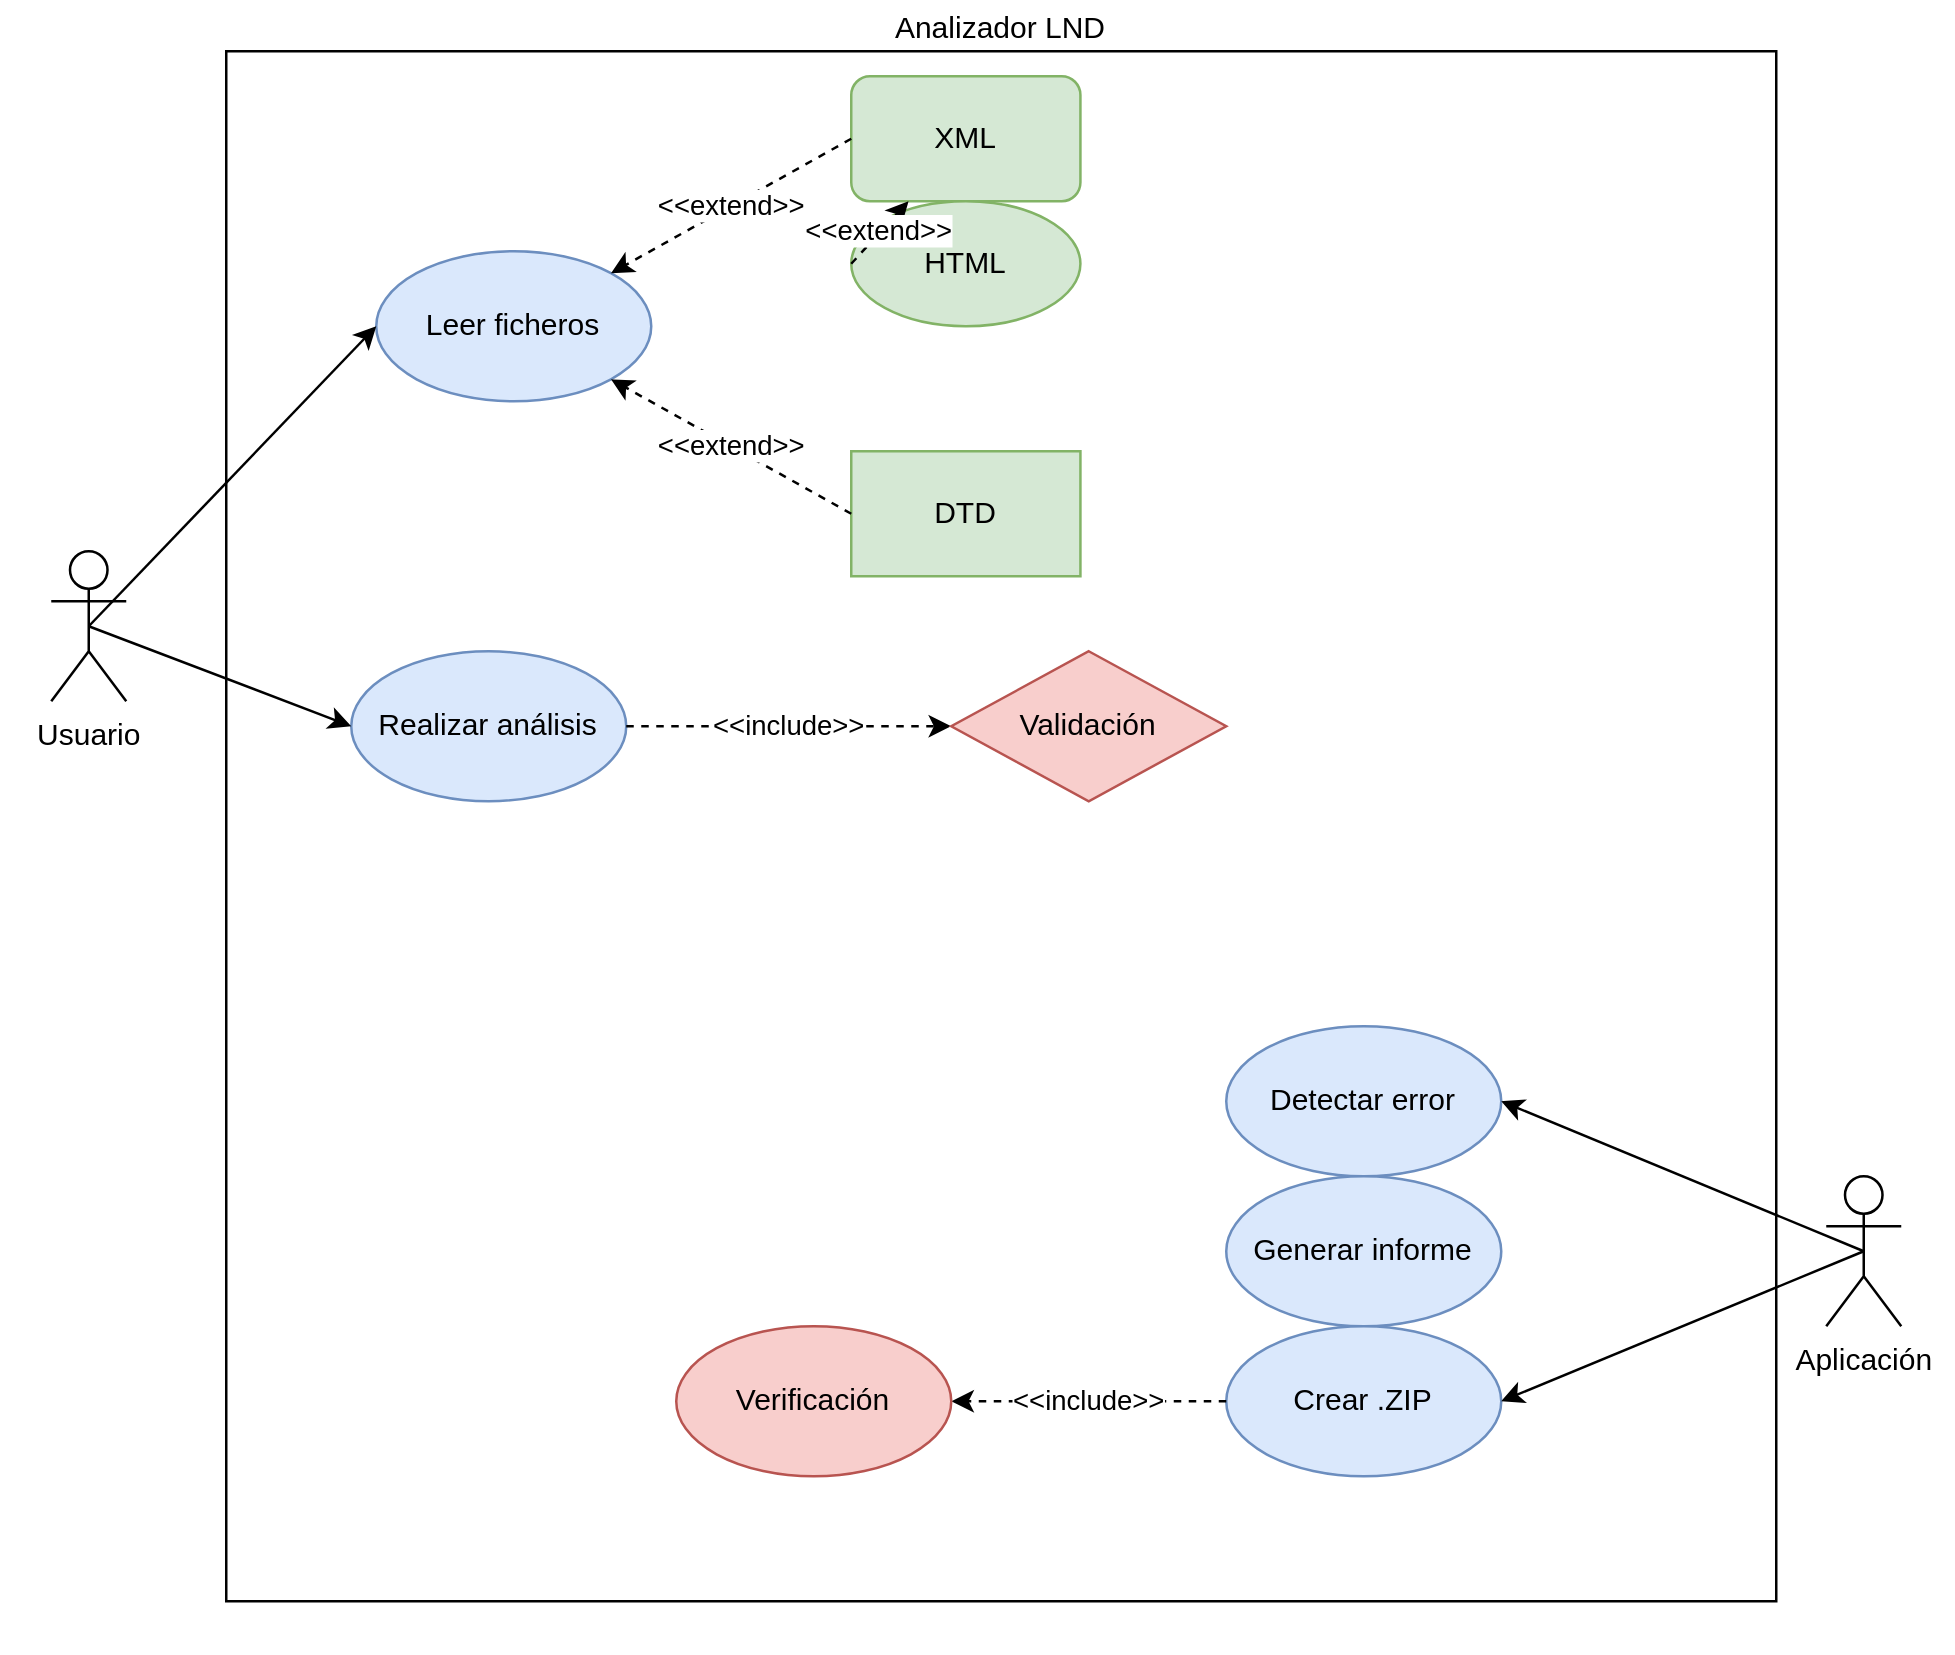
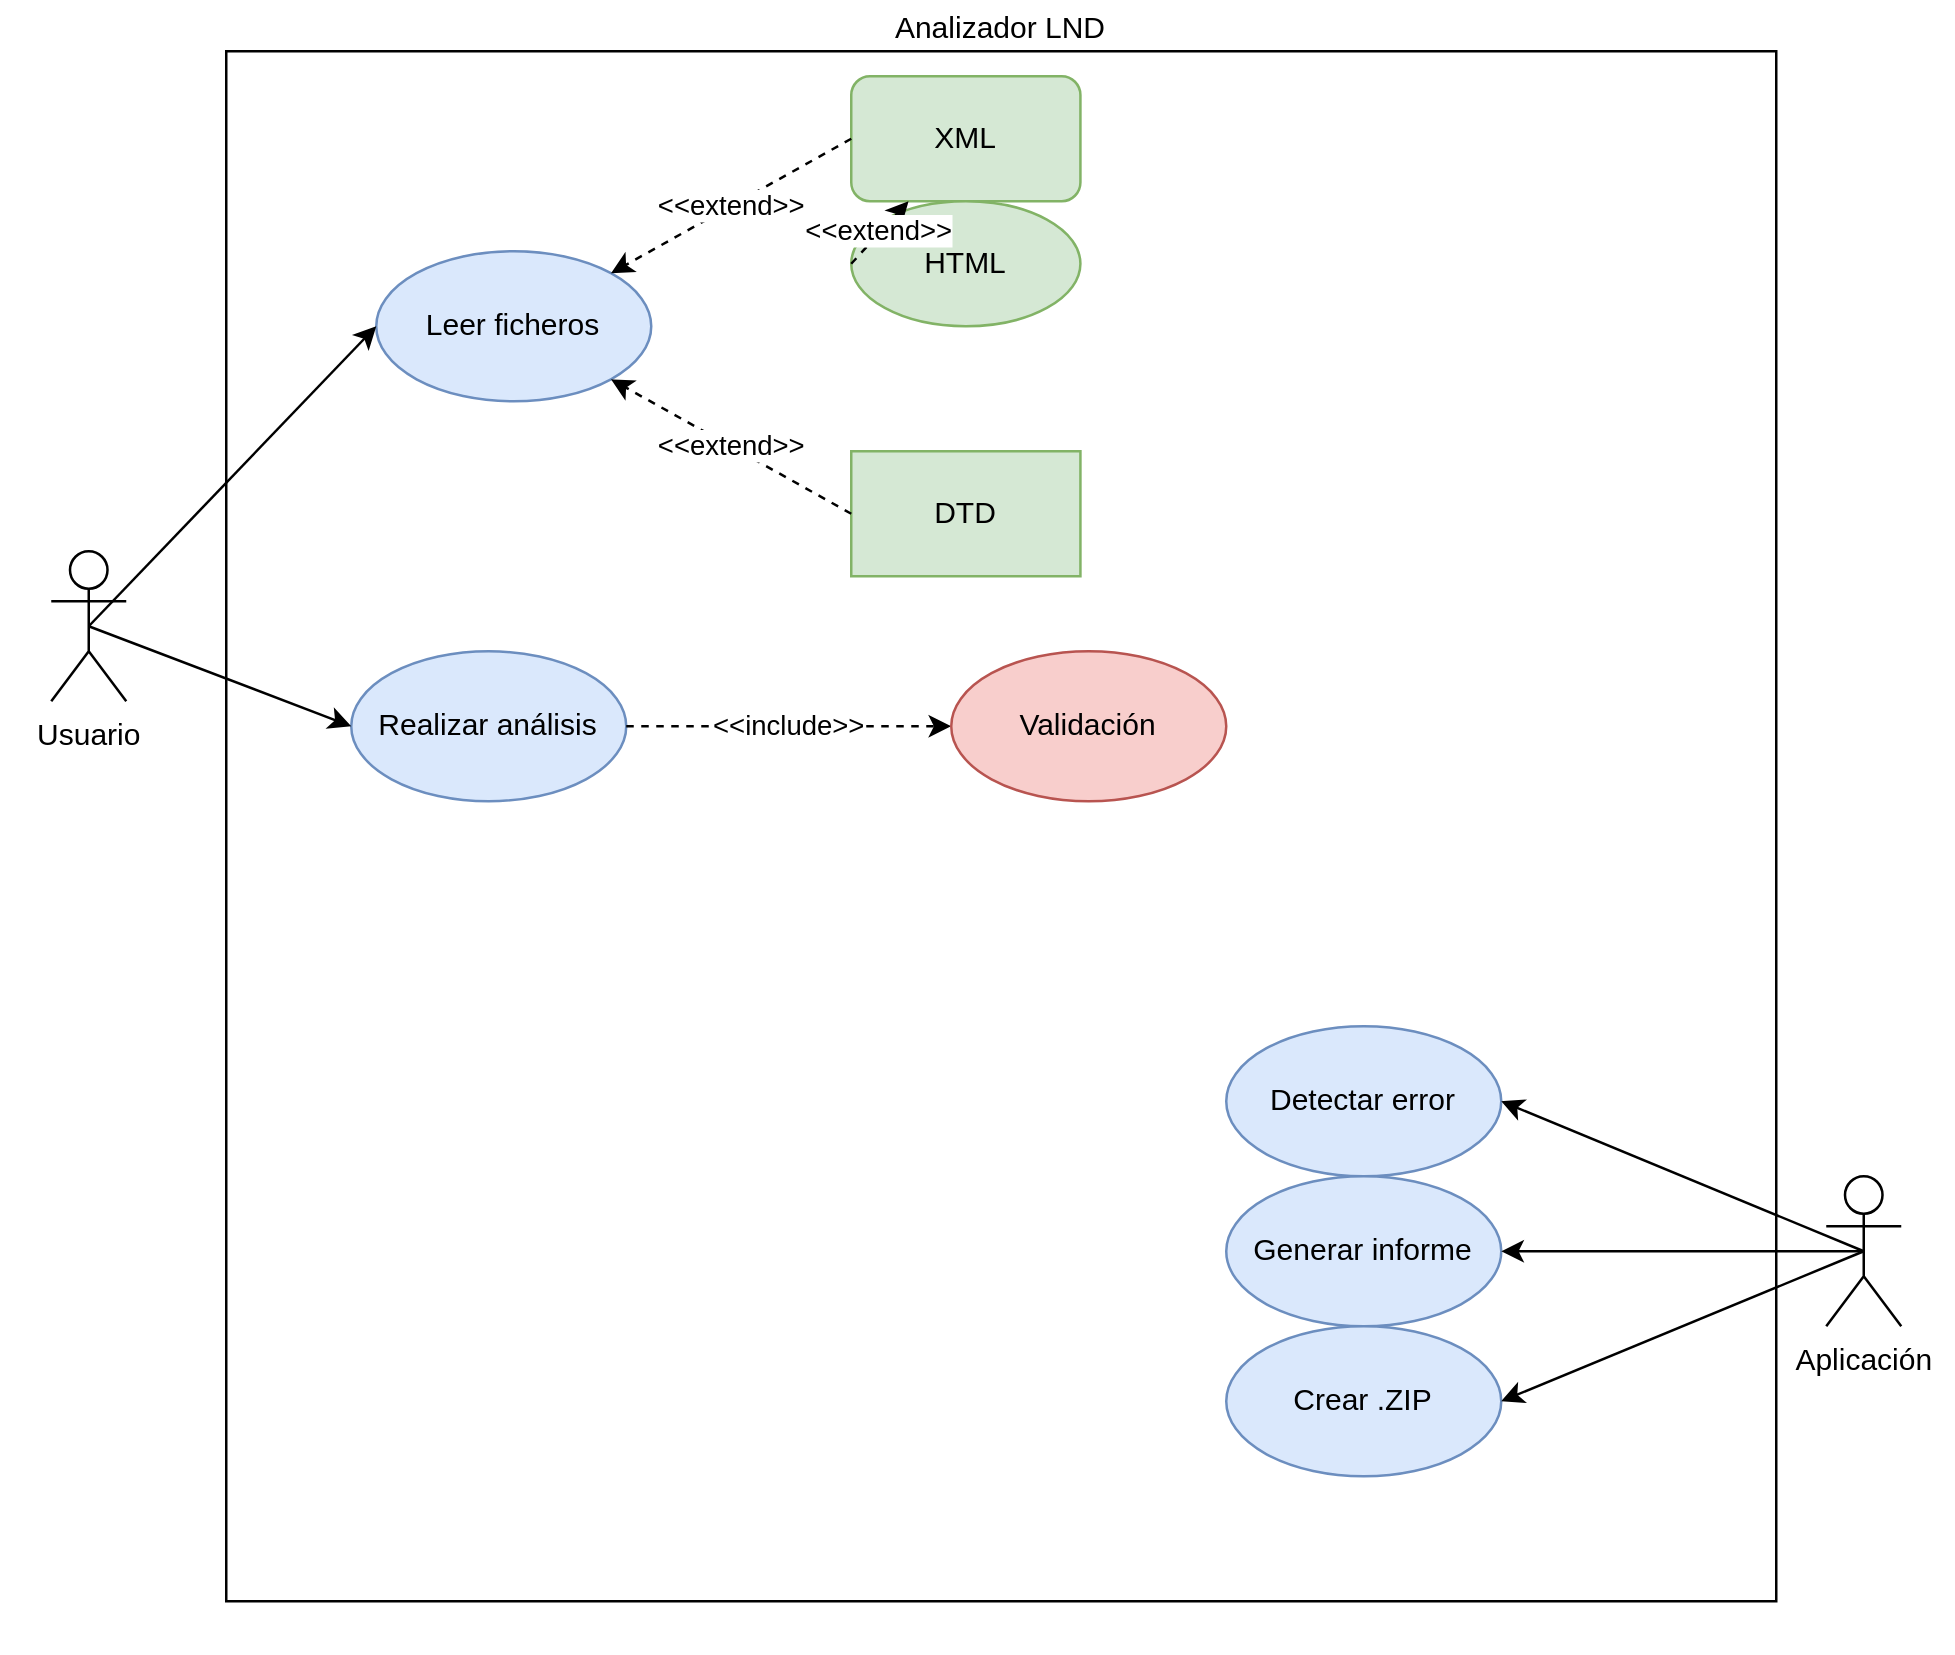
(1089, 726) -> (1089, 726)
none -> (1684, 1251)
(814, 1401) -> none
(1153, 1401) -> none
